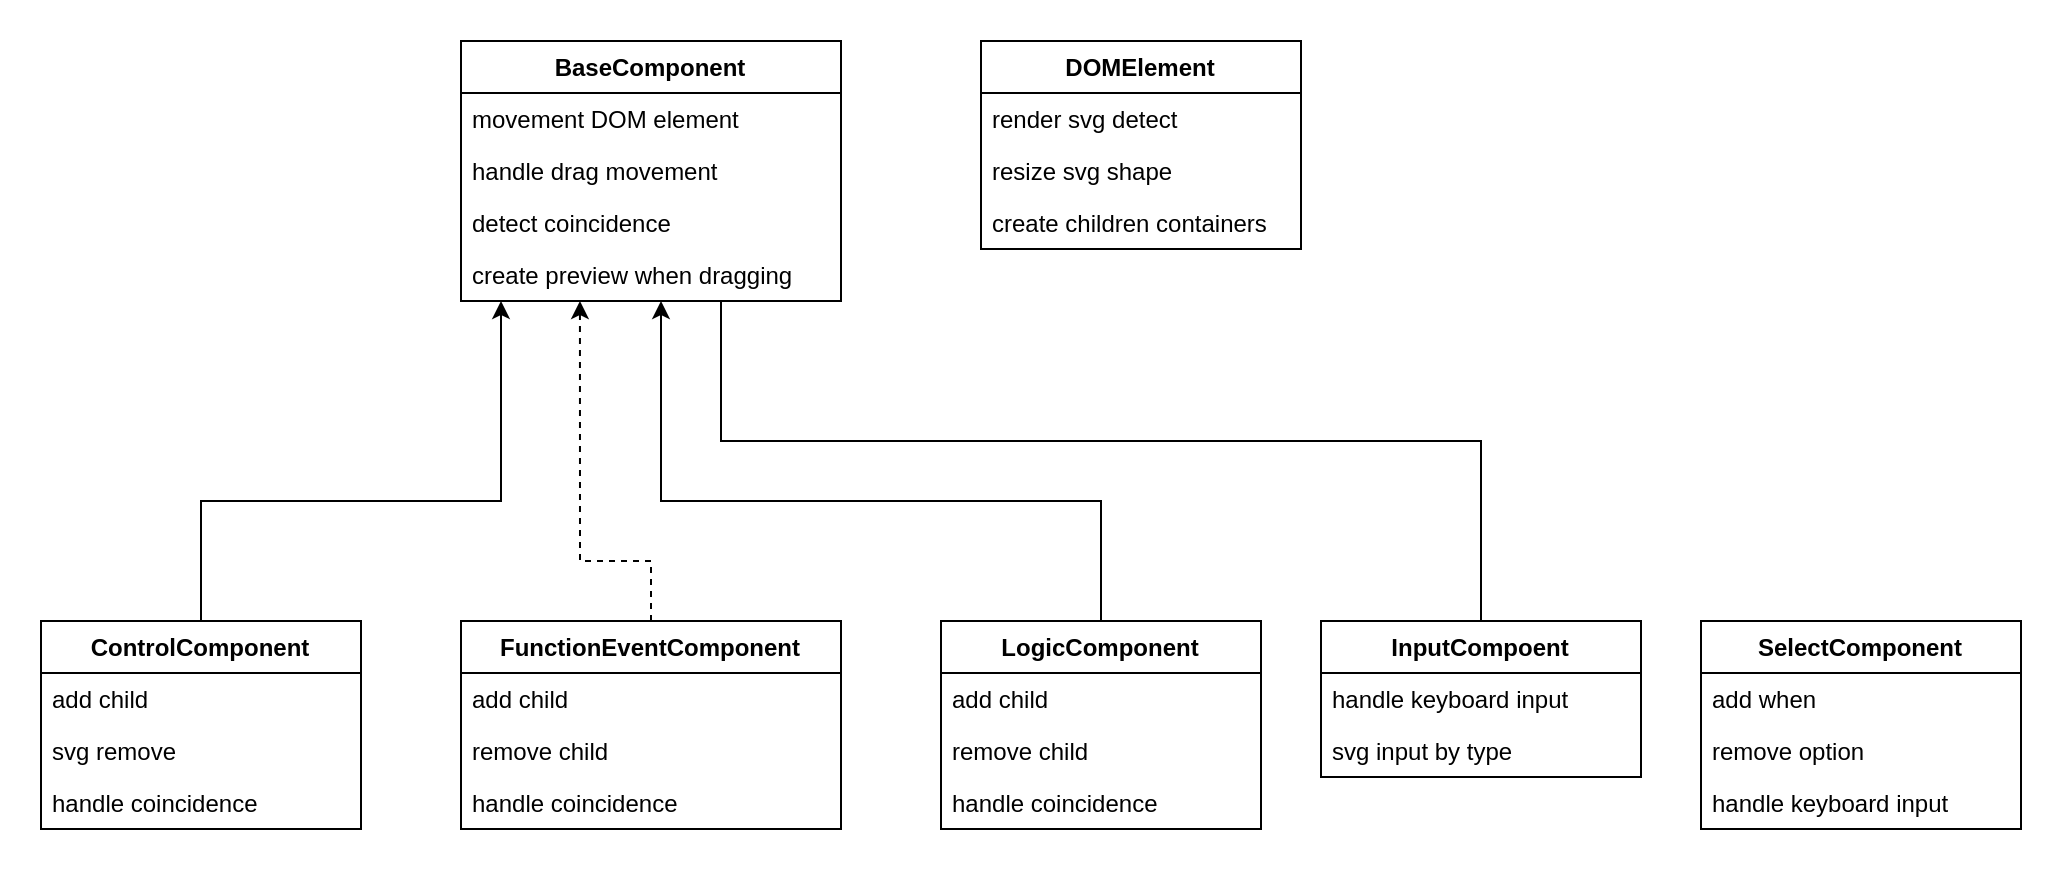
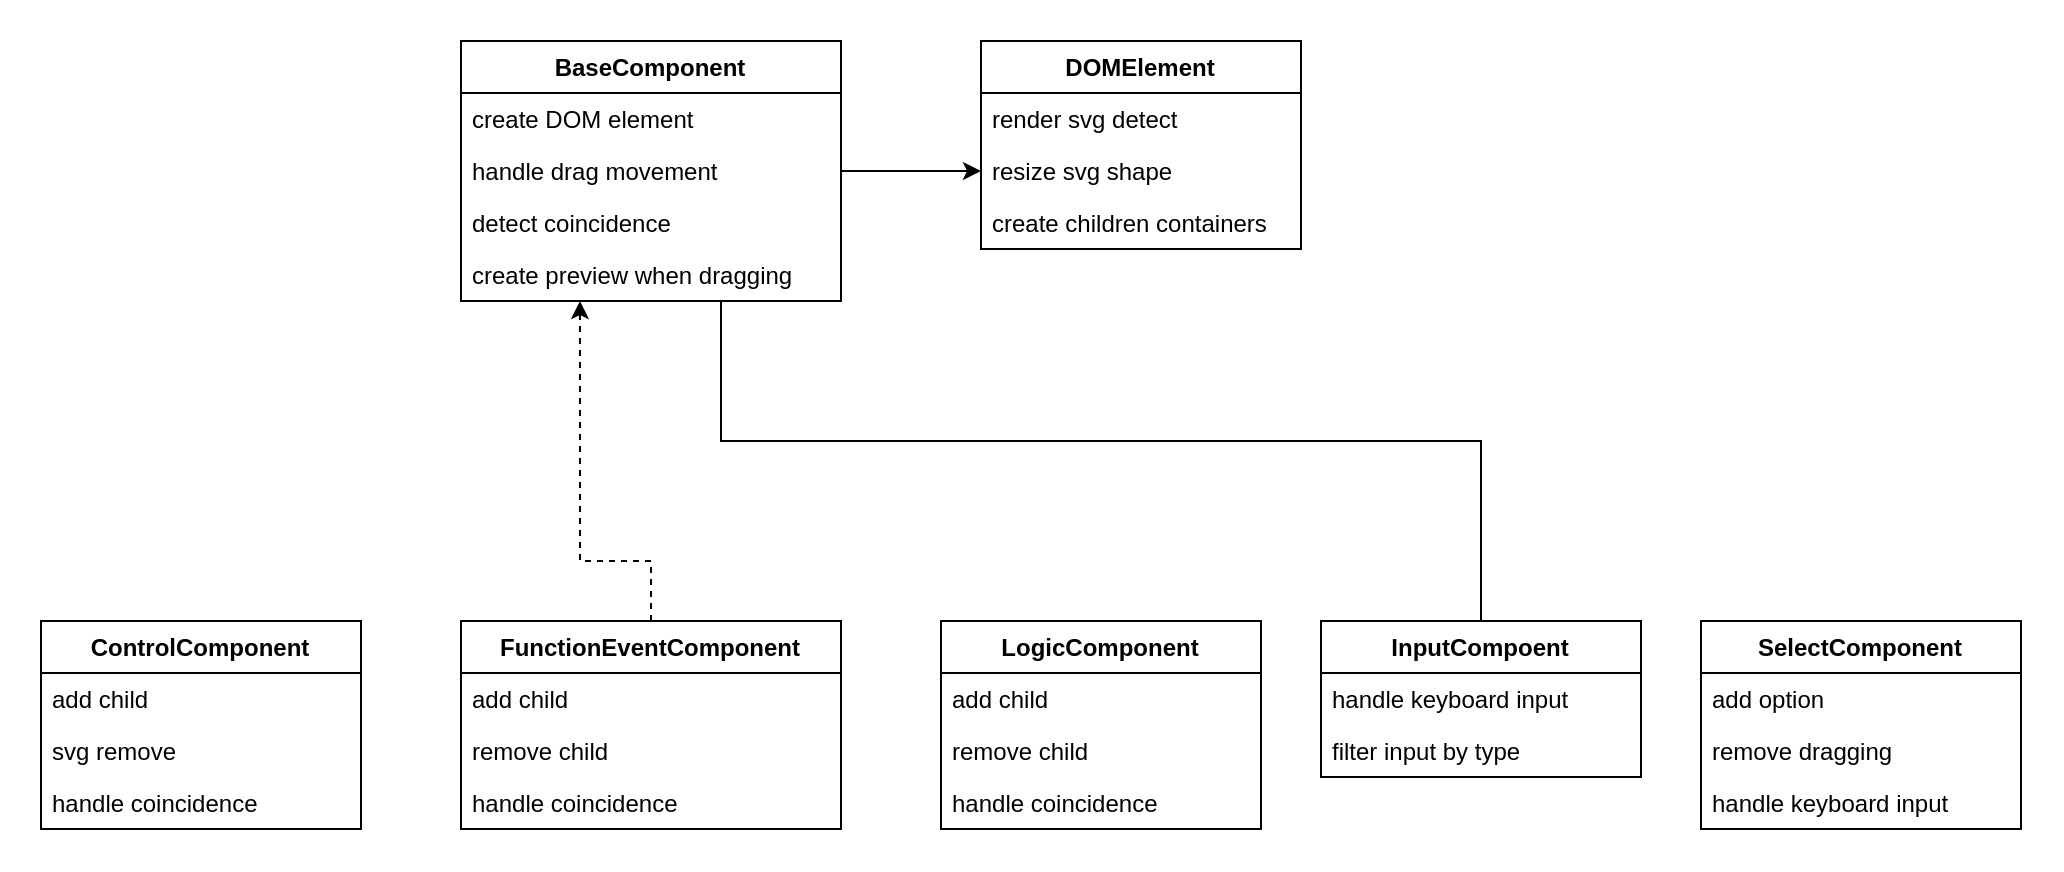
(597, 120) -> (584, 120)
none -> (906, 171)
(384, 501) -> none
(848, 501) -> none
(1763, 700) -> (1773, 700)
(1434, 752) -> (1448, 752)
(1793, 752) -> (1807, 752)
